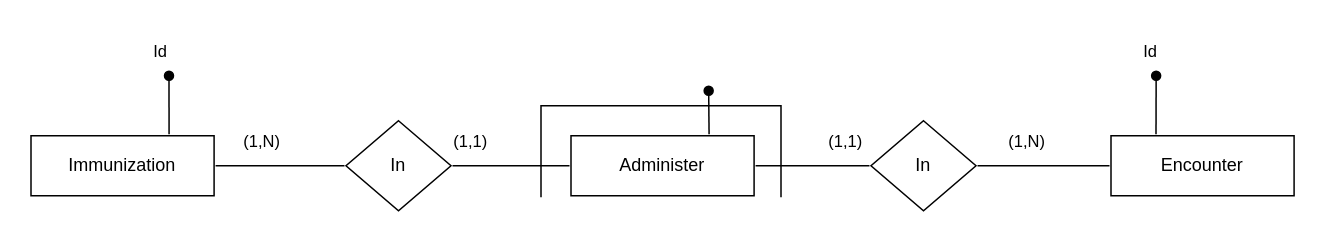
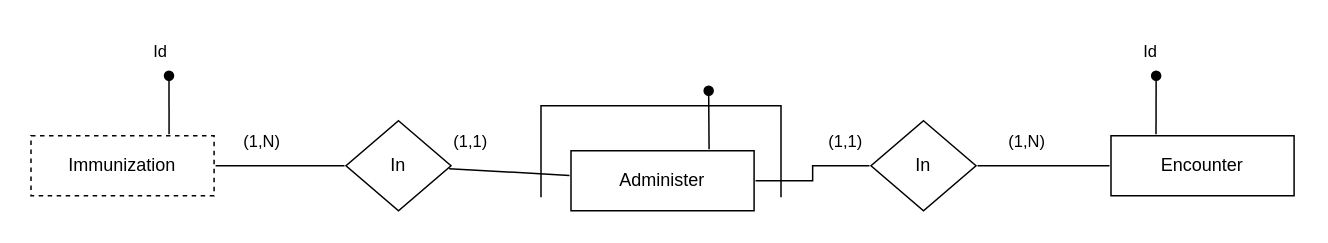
(122, 166) -> (122, 166)
(662, 166) -> (662, 181)
